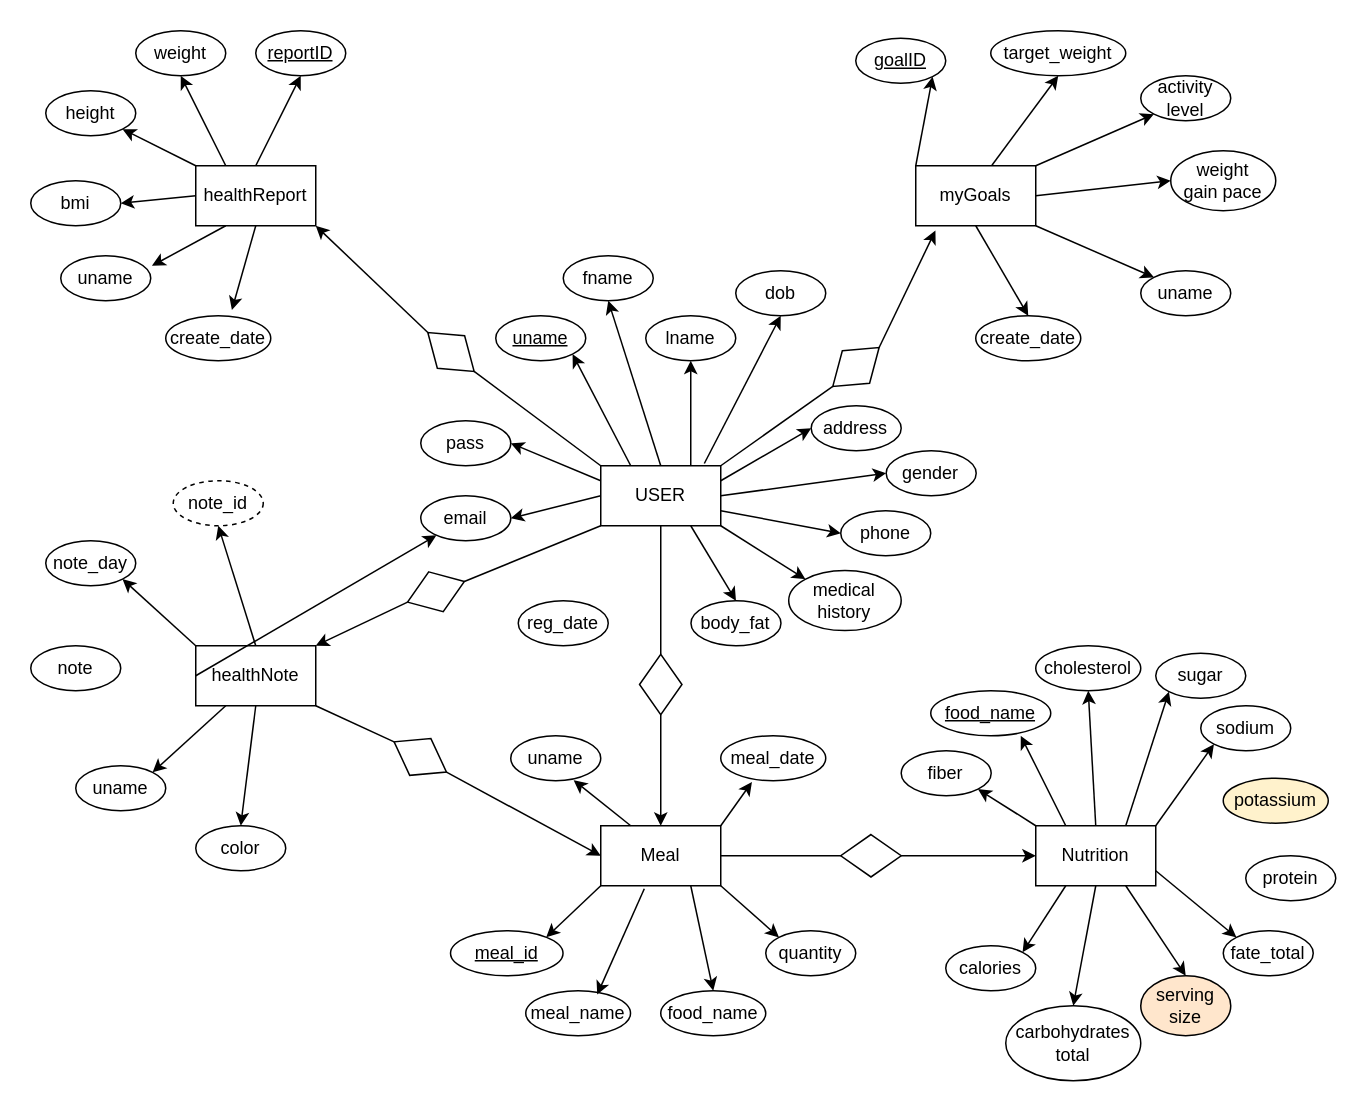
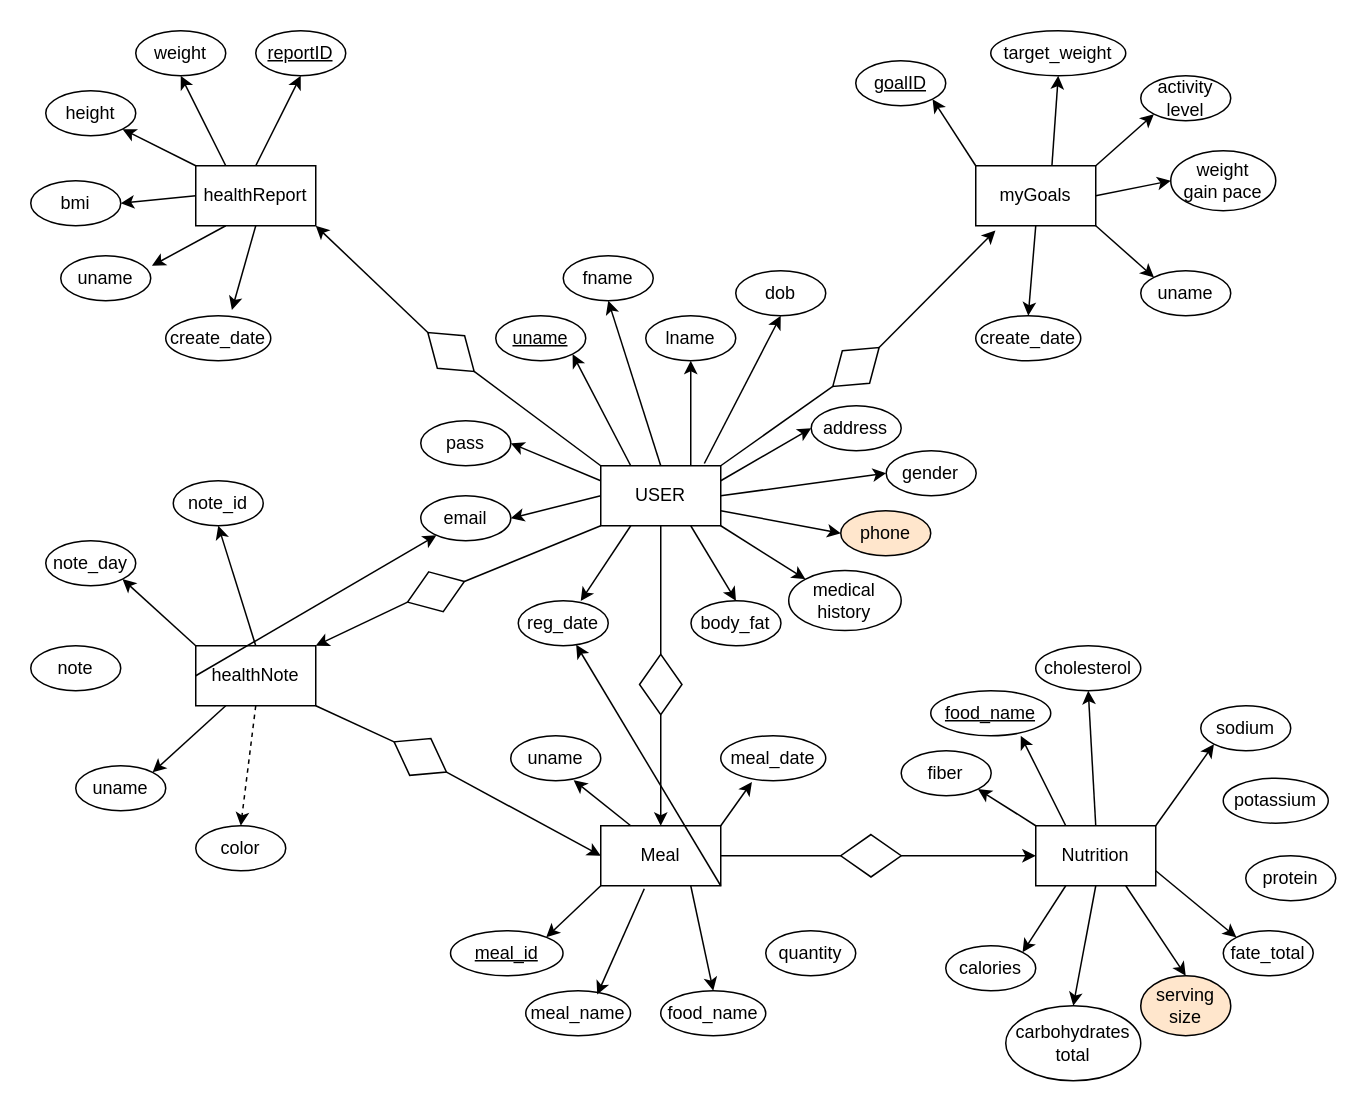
(901, 61) -> (901, 83)
(976, 196) -> (1036, 196)
(218, 503) -> (218, 503)
(886, 533) -> (886, 533)
none -> (608, 559)
(1201, 676) -> none
(249, 760) -> (249, 760)
(1146, 764) -> none
(1276, 801) -> (1276, 801)
(746, 908) -> (620, 717)
